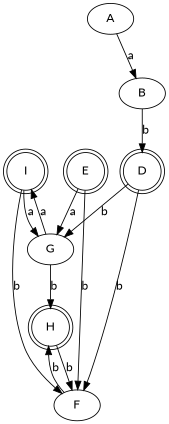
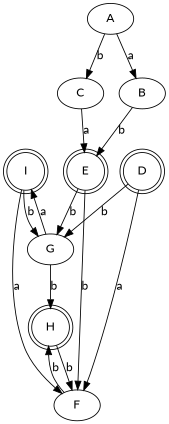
none -> (81, 93)
(142, 126) -> (117, 128)
(31, 212) -> (31, 212)
(73, 212) -> (73, 212)
(17, 287) -> (17, 287)
(120, 287) -> (120, 287)
